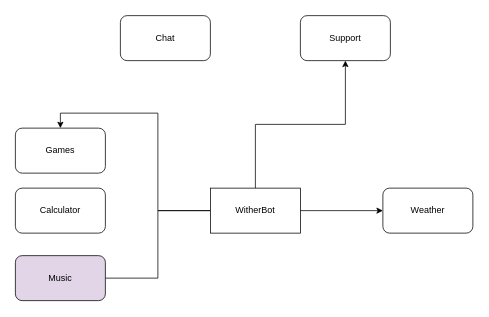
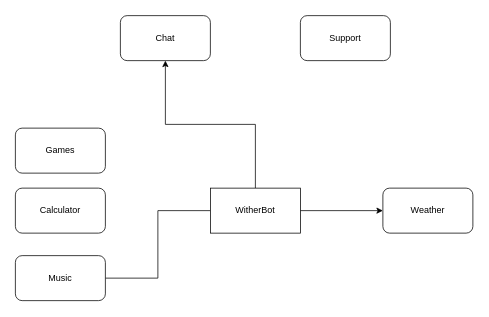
(60, 117) -> none
none -> (180, 124)
(330, 124) -> none
(60, 278) -> (60, 278)
